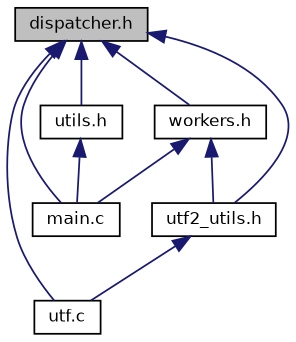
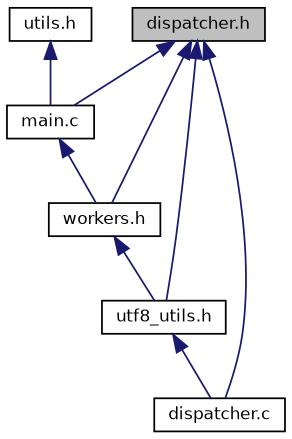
(81, 82) -> none
(136, 176) -> (82, 179)
(214, 220) -> (164, 317)
(67, 317) -> (220, 415)
